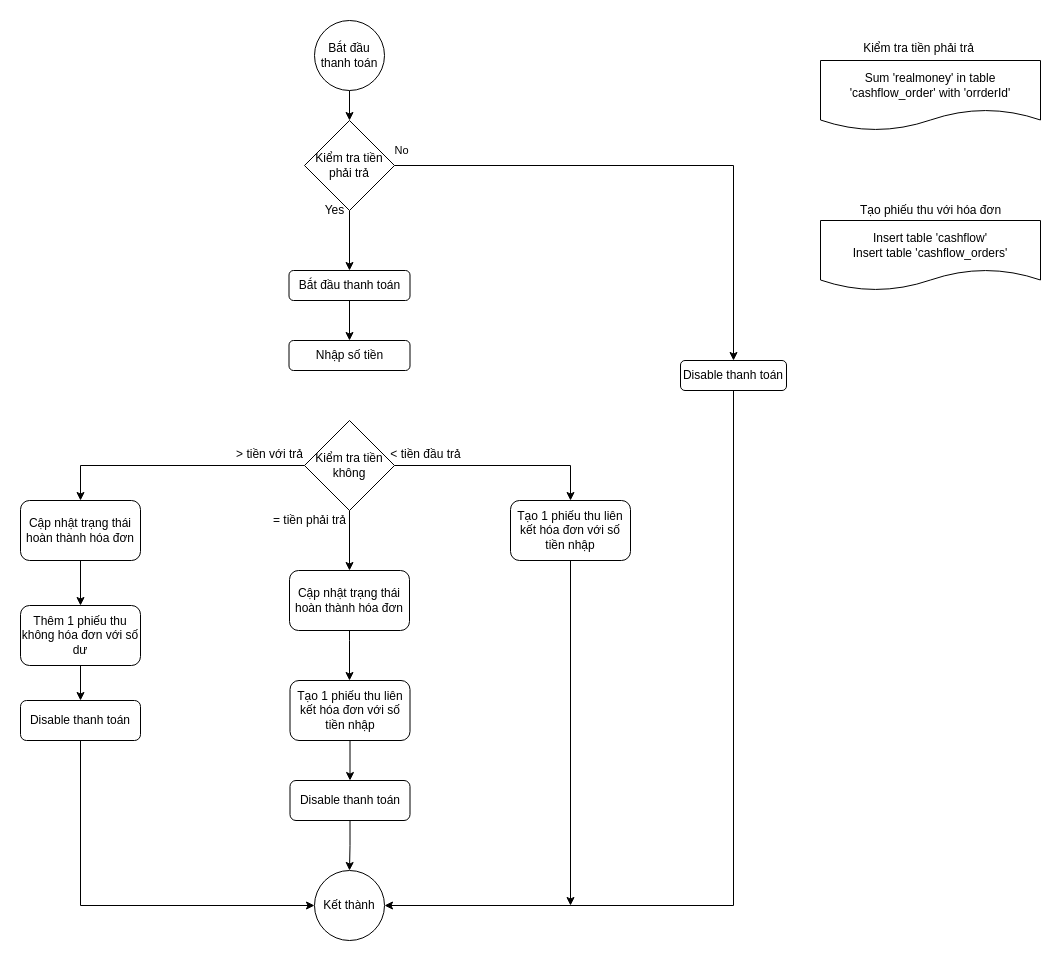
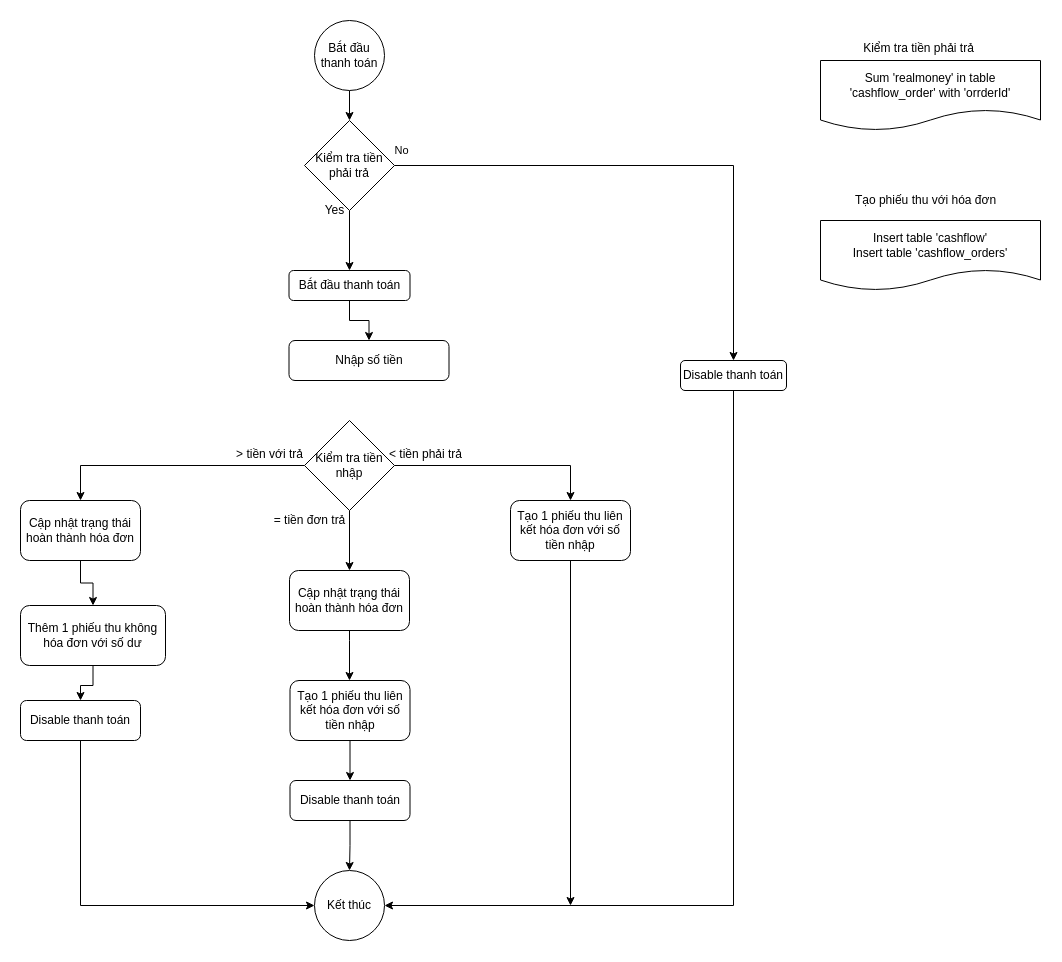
(931, 211) -> (926, 201)
(350, 356) -> (369, 361)
(426, 455) -> (426, 455)
(350, 466) -> (350, 466)
(310, 521) -> (310, 521)
(81, 636) -> (93, 636)
(350, 906) -> (350, 906)
